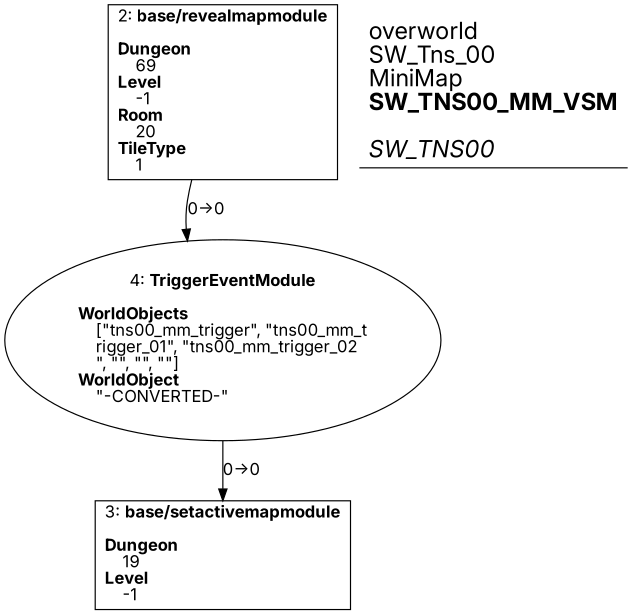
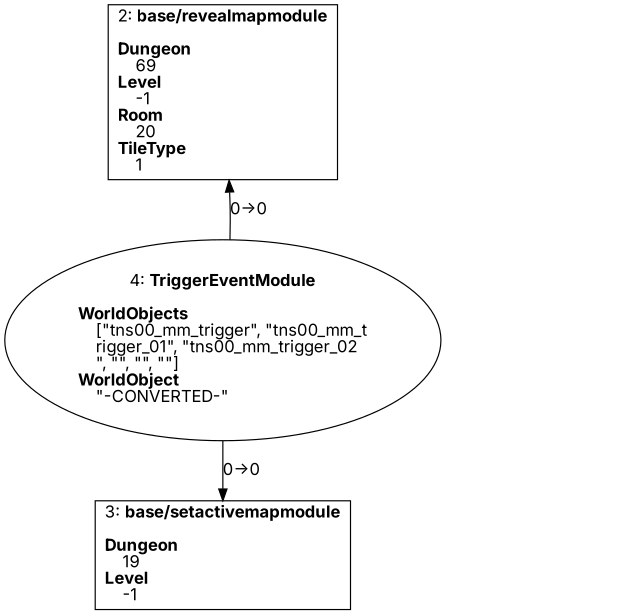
(494, 92) -> none
(187, 204) -> (230, 216)
